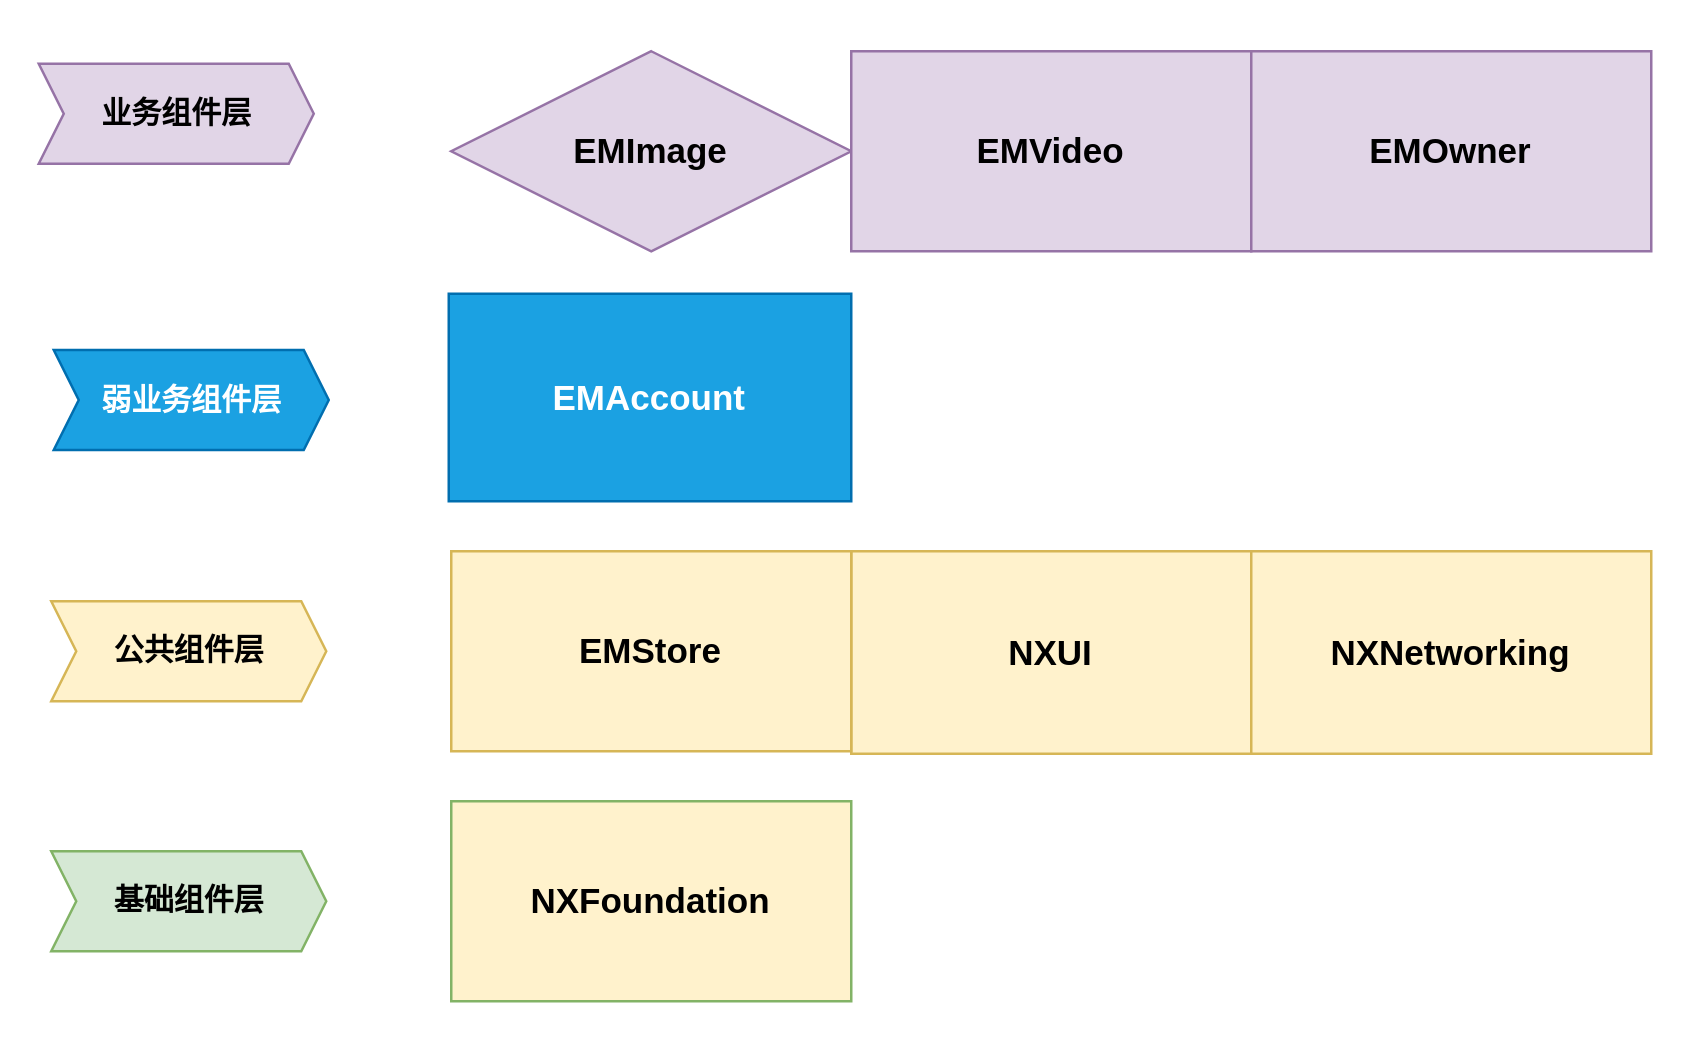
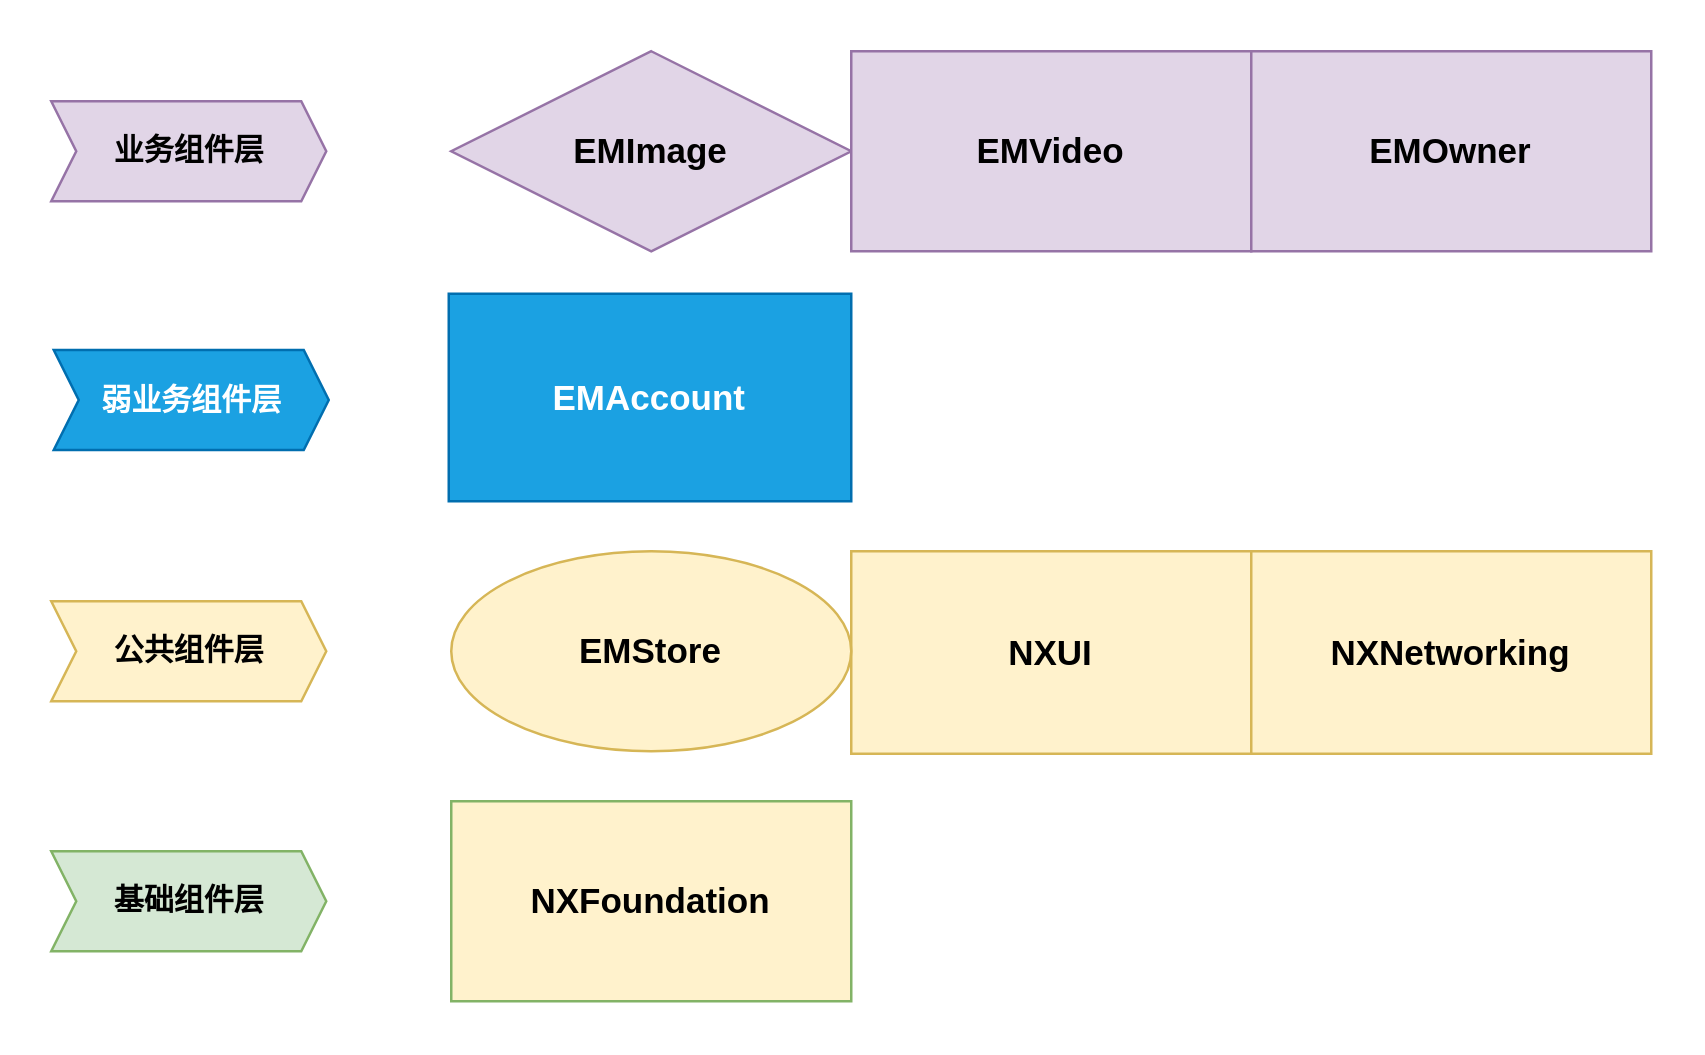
(176, 114) -> (189, 151)
(651, 651) -> (651, 651)
